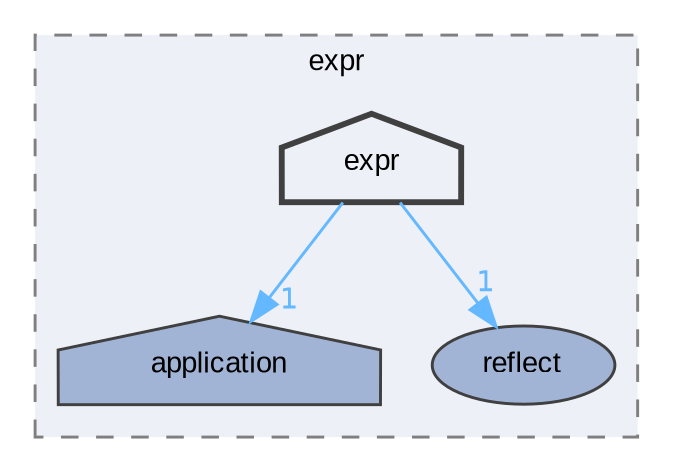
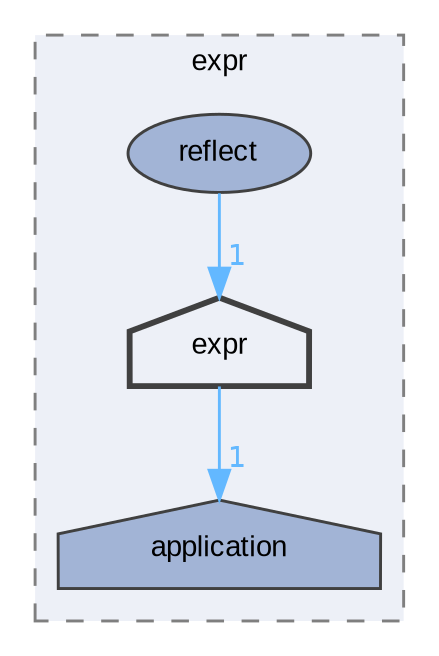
(439, 253) -> (219, 230)
